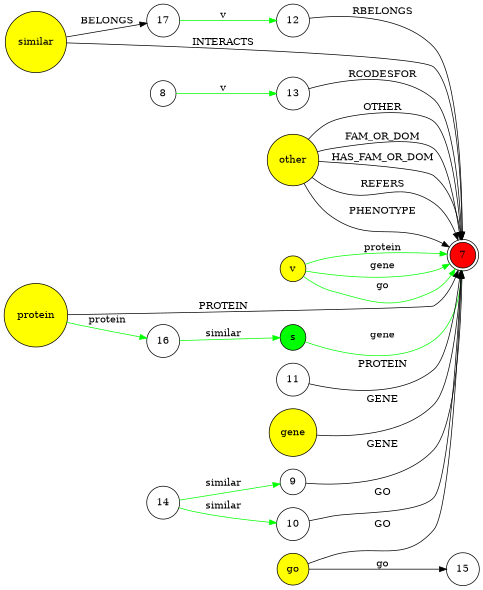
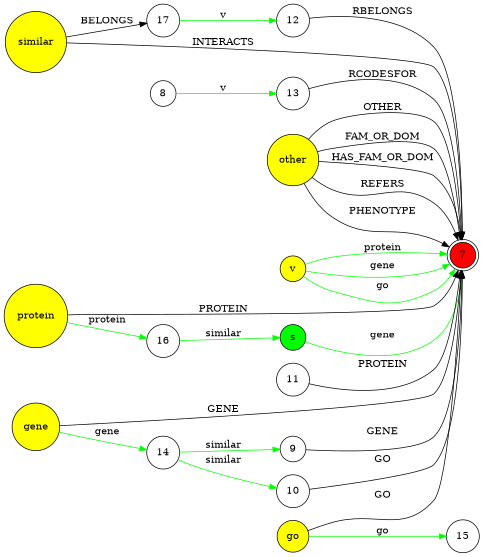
none -> (99, 441)
(374, 569) -> (374, 536)
